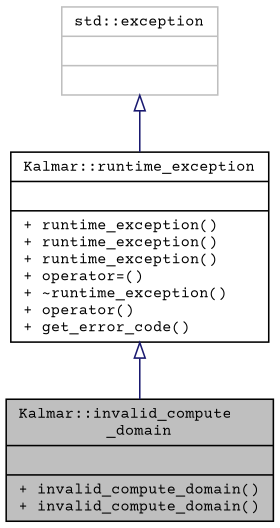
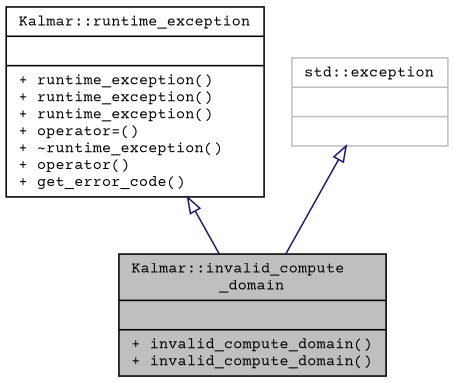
(140, 131) -> (312, 207)
